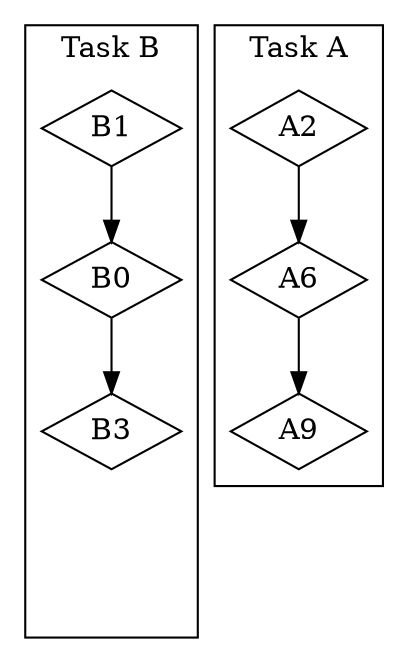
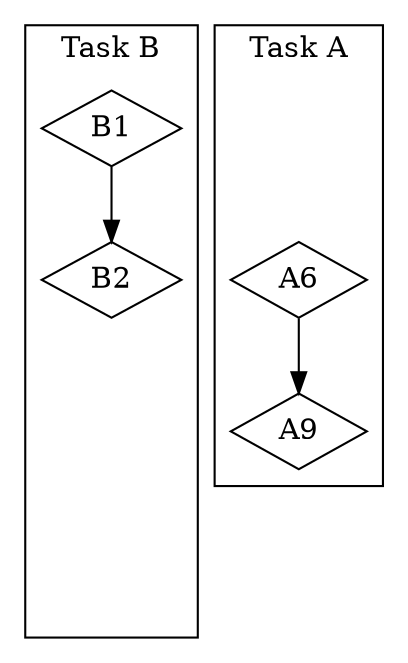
(299, 128) -> none
(112, 280) -> (112, 280)
(112, 431) -> none
